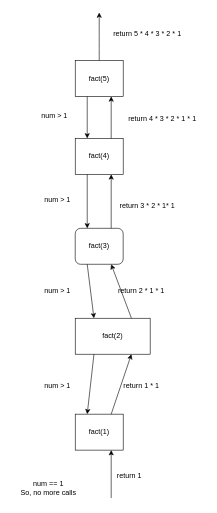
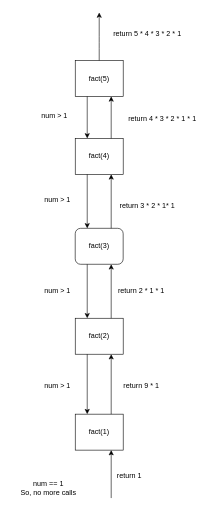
(113, 336) -> (99, 336)
(142, 386) -> (142, 386)
